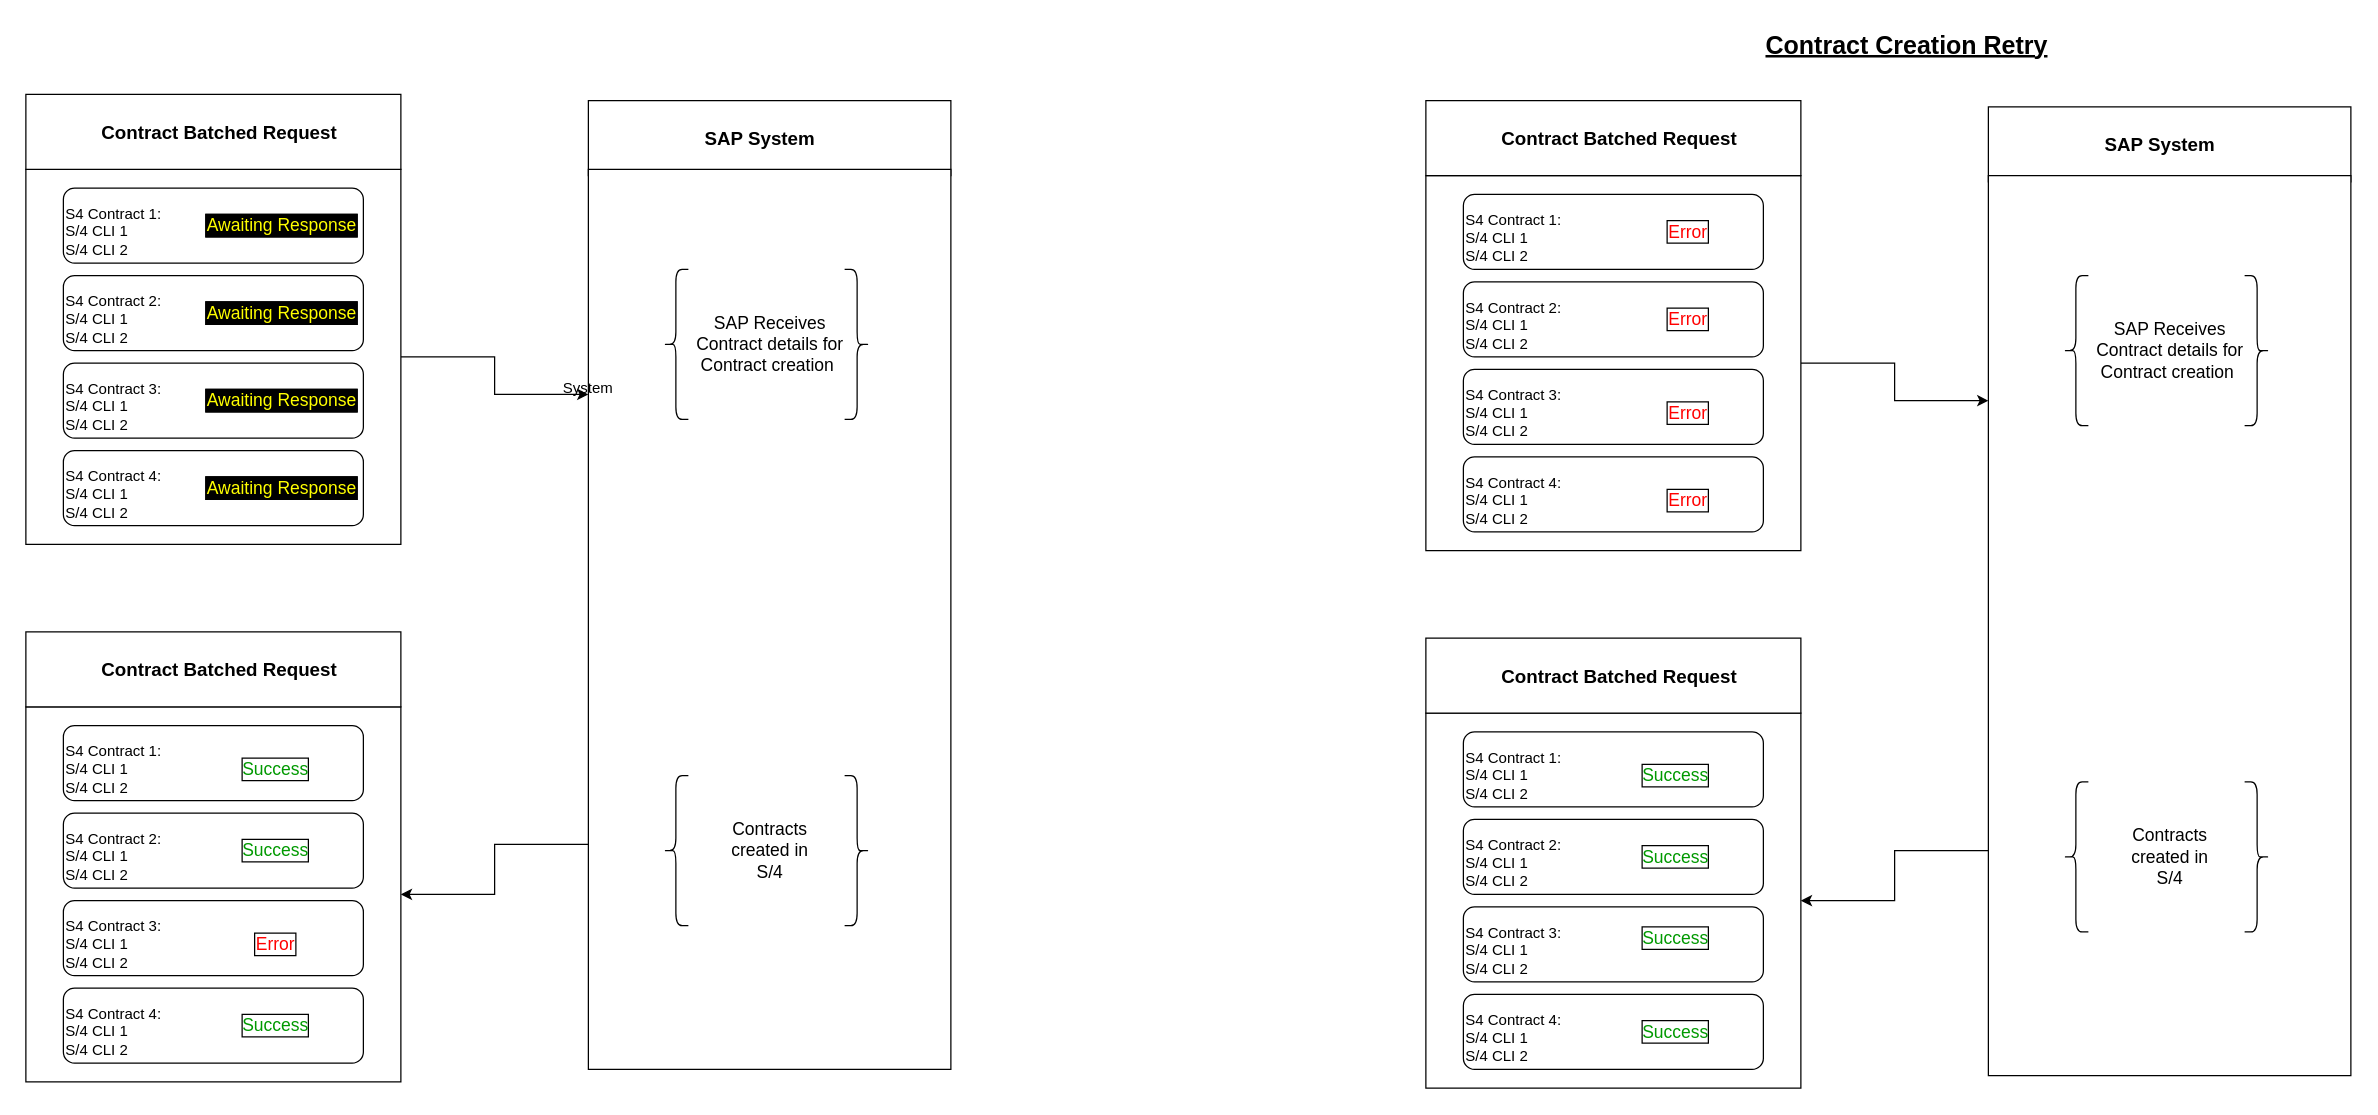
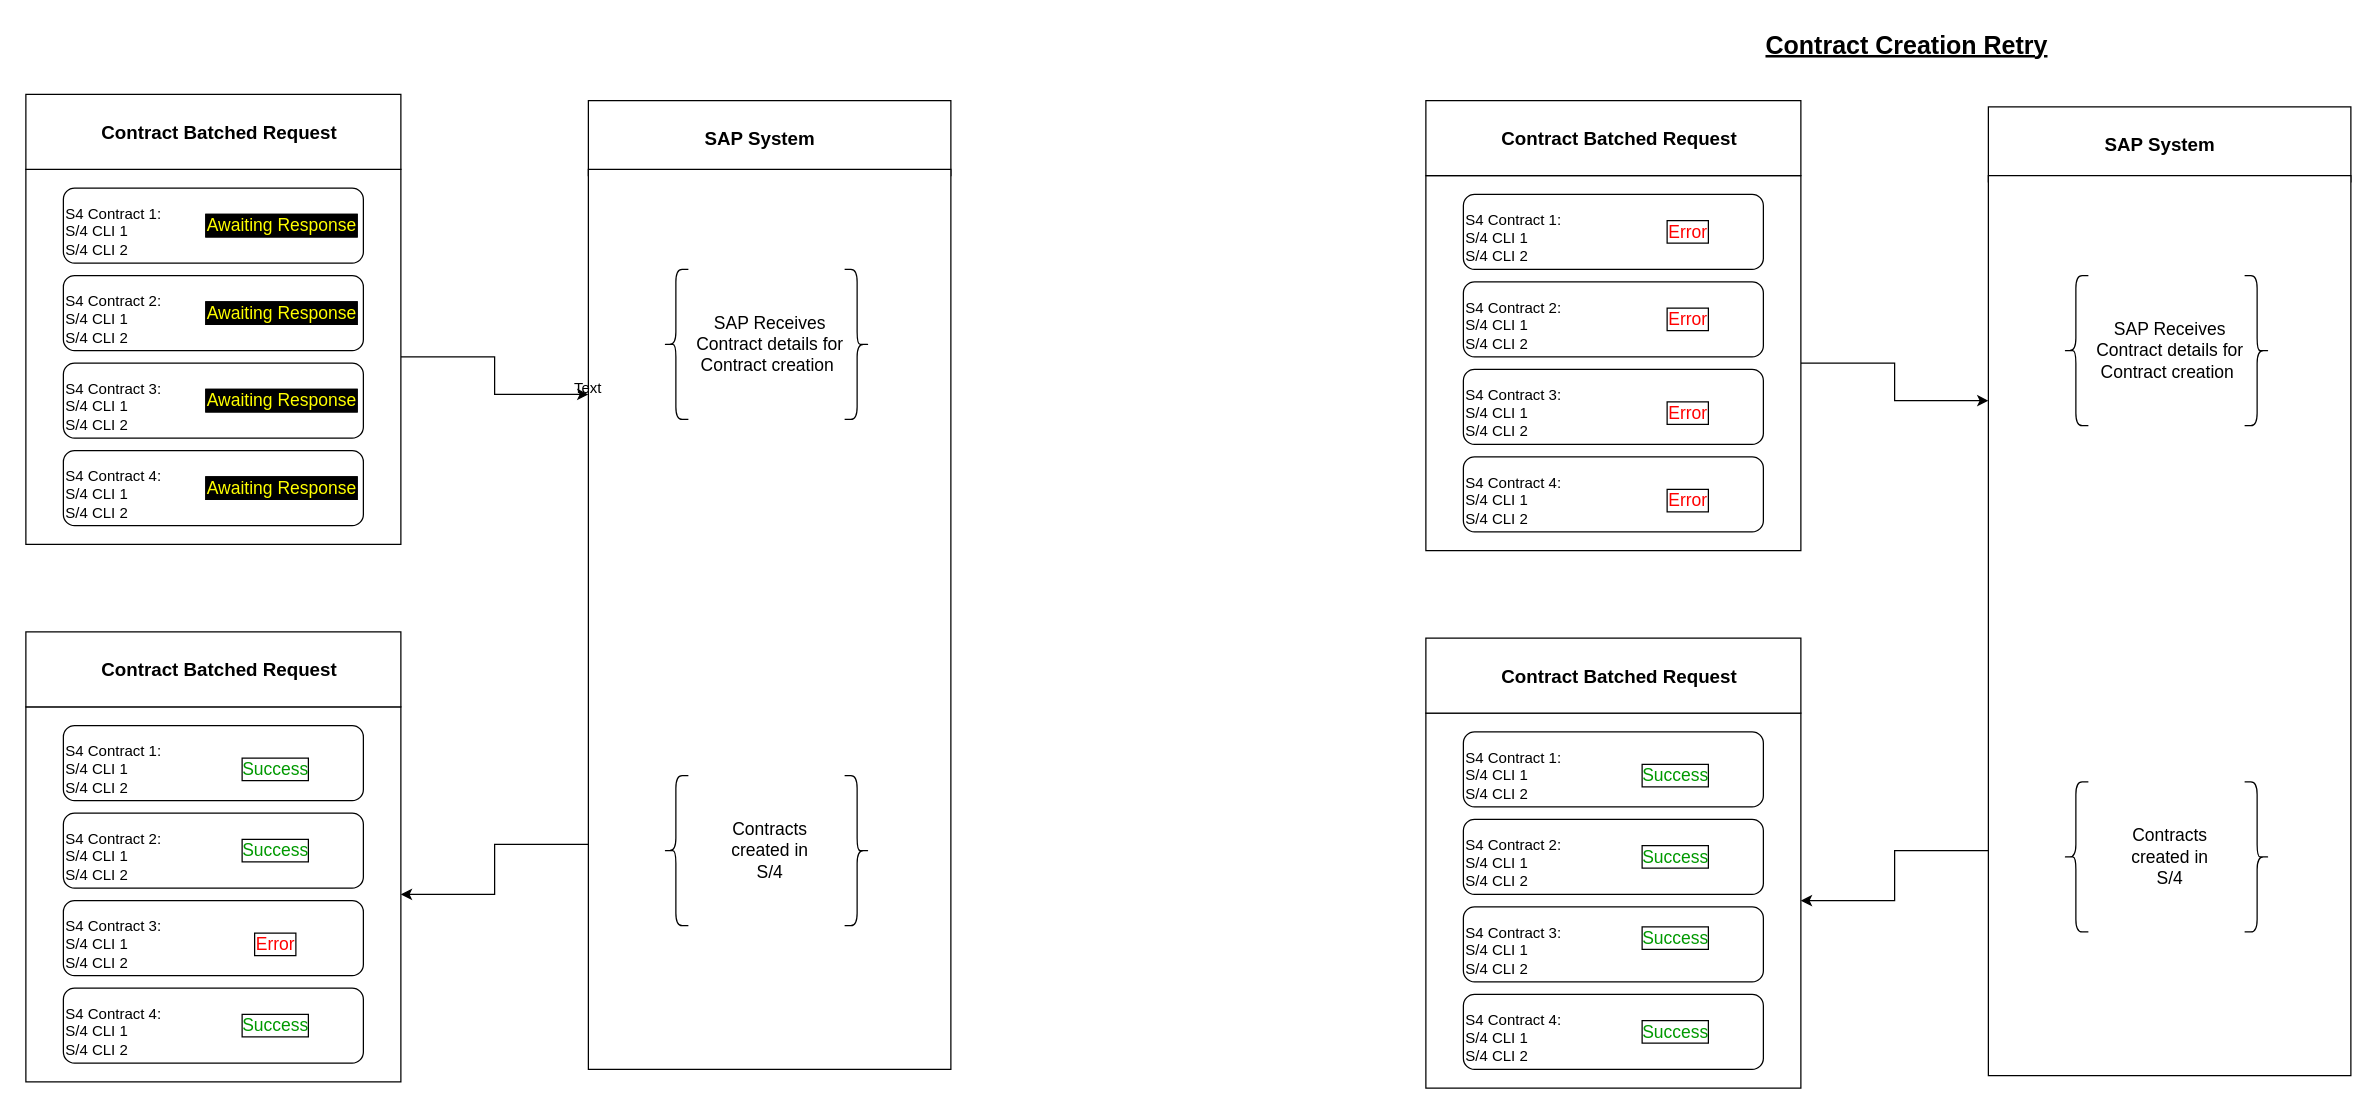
(588, 388) -> (588, 388)
